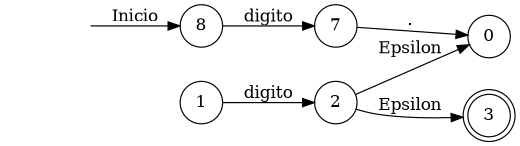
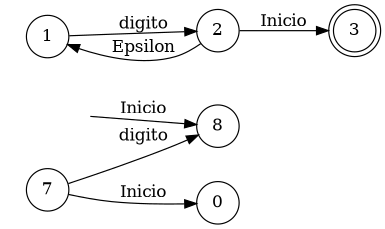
(410, 21) -> (144, 193)
(262, 26) -> (128, 163)
(407, 72) -> (141, 60)
(410, 106) -> (284, 22)
